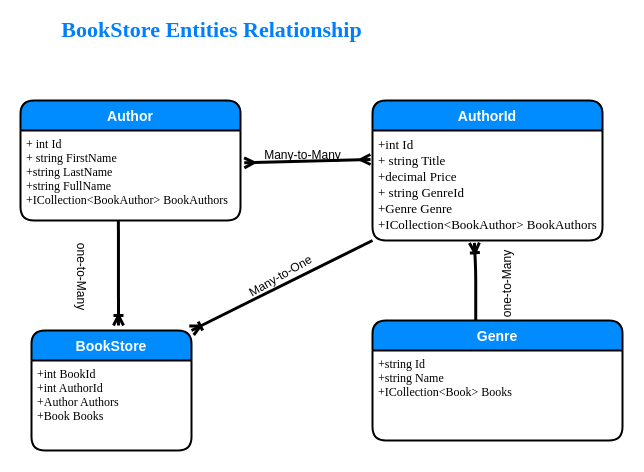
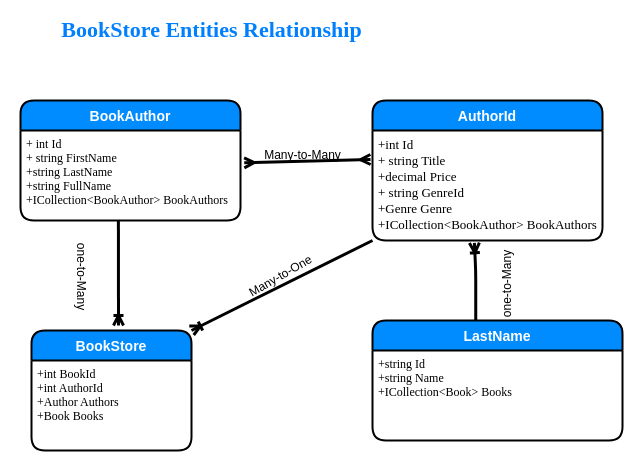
(130, 116) -> (130, 116)
(497, 336) -> (497, 336)
